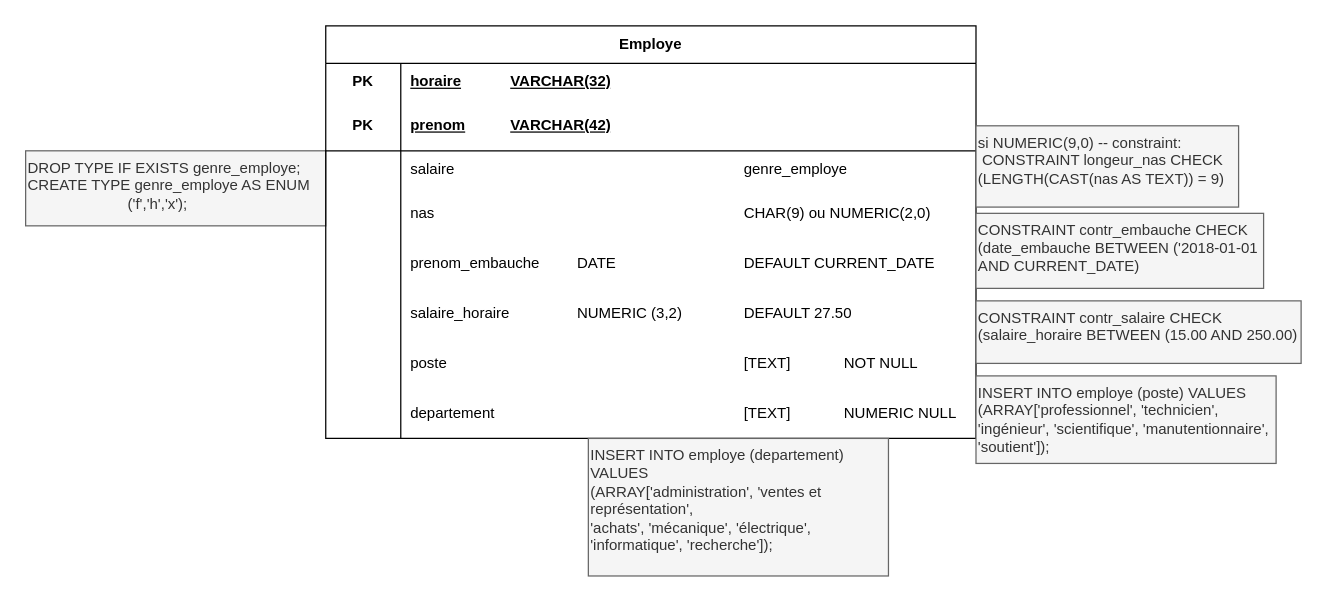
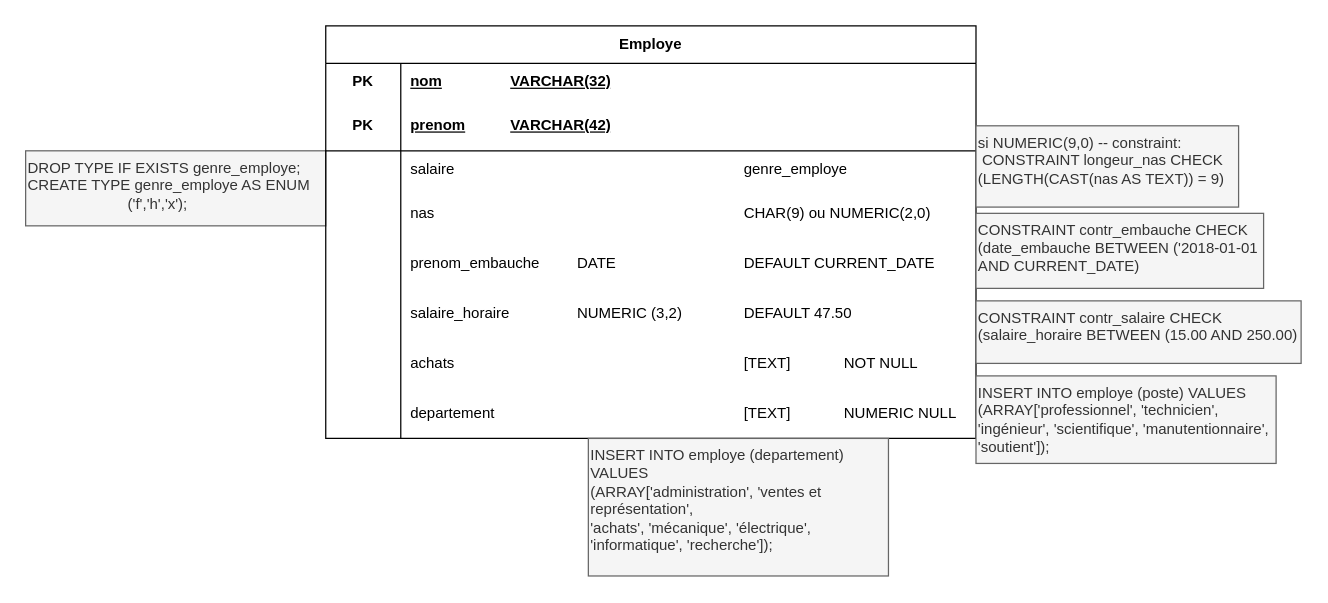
(493, 82) -> (478, 82)
(586, 313) -> (586, 313)
(535, 363) -> (539, 363)
